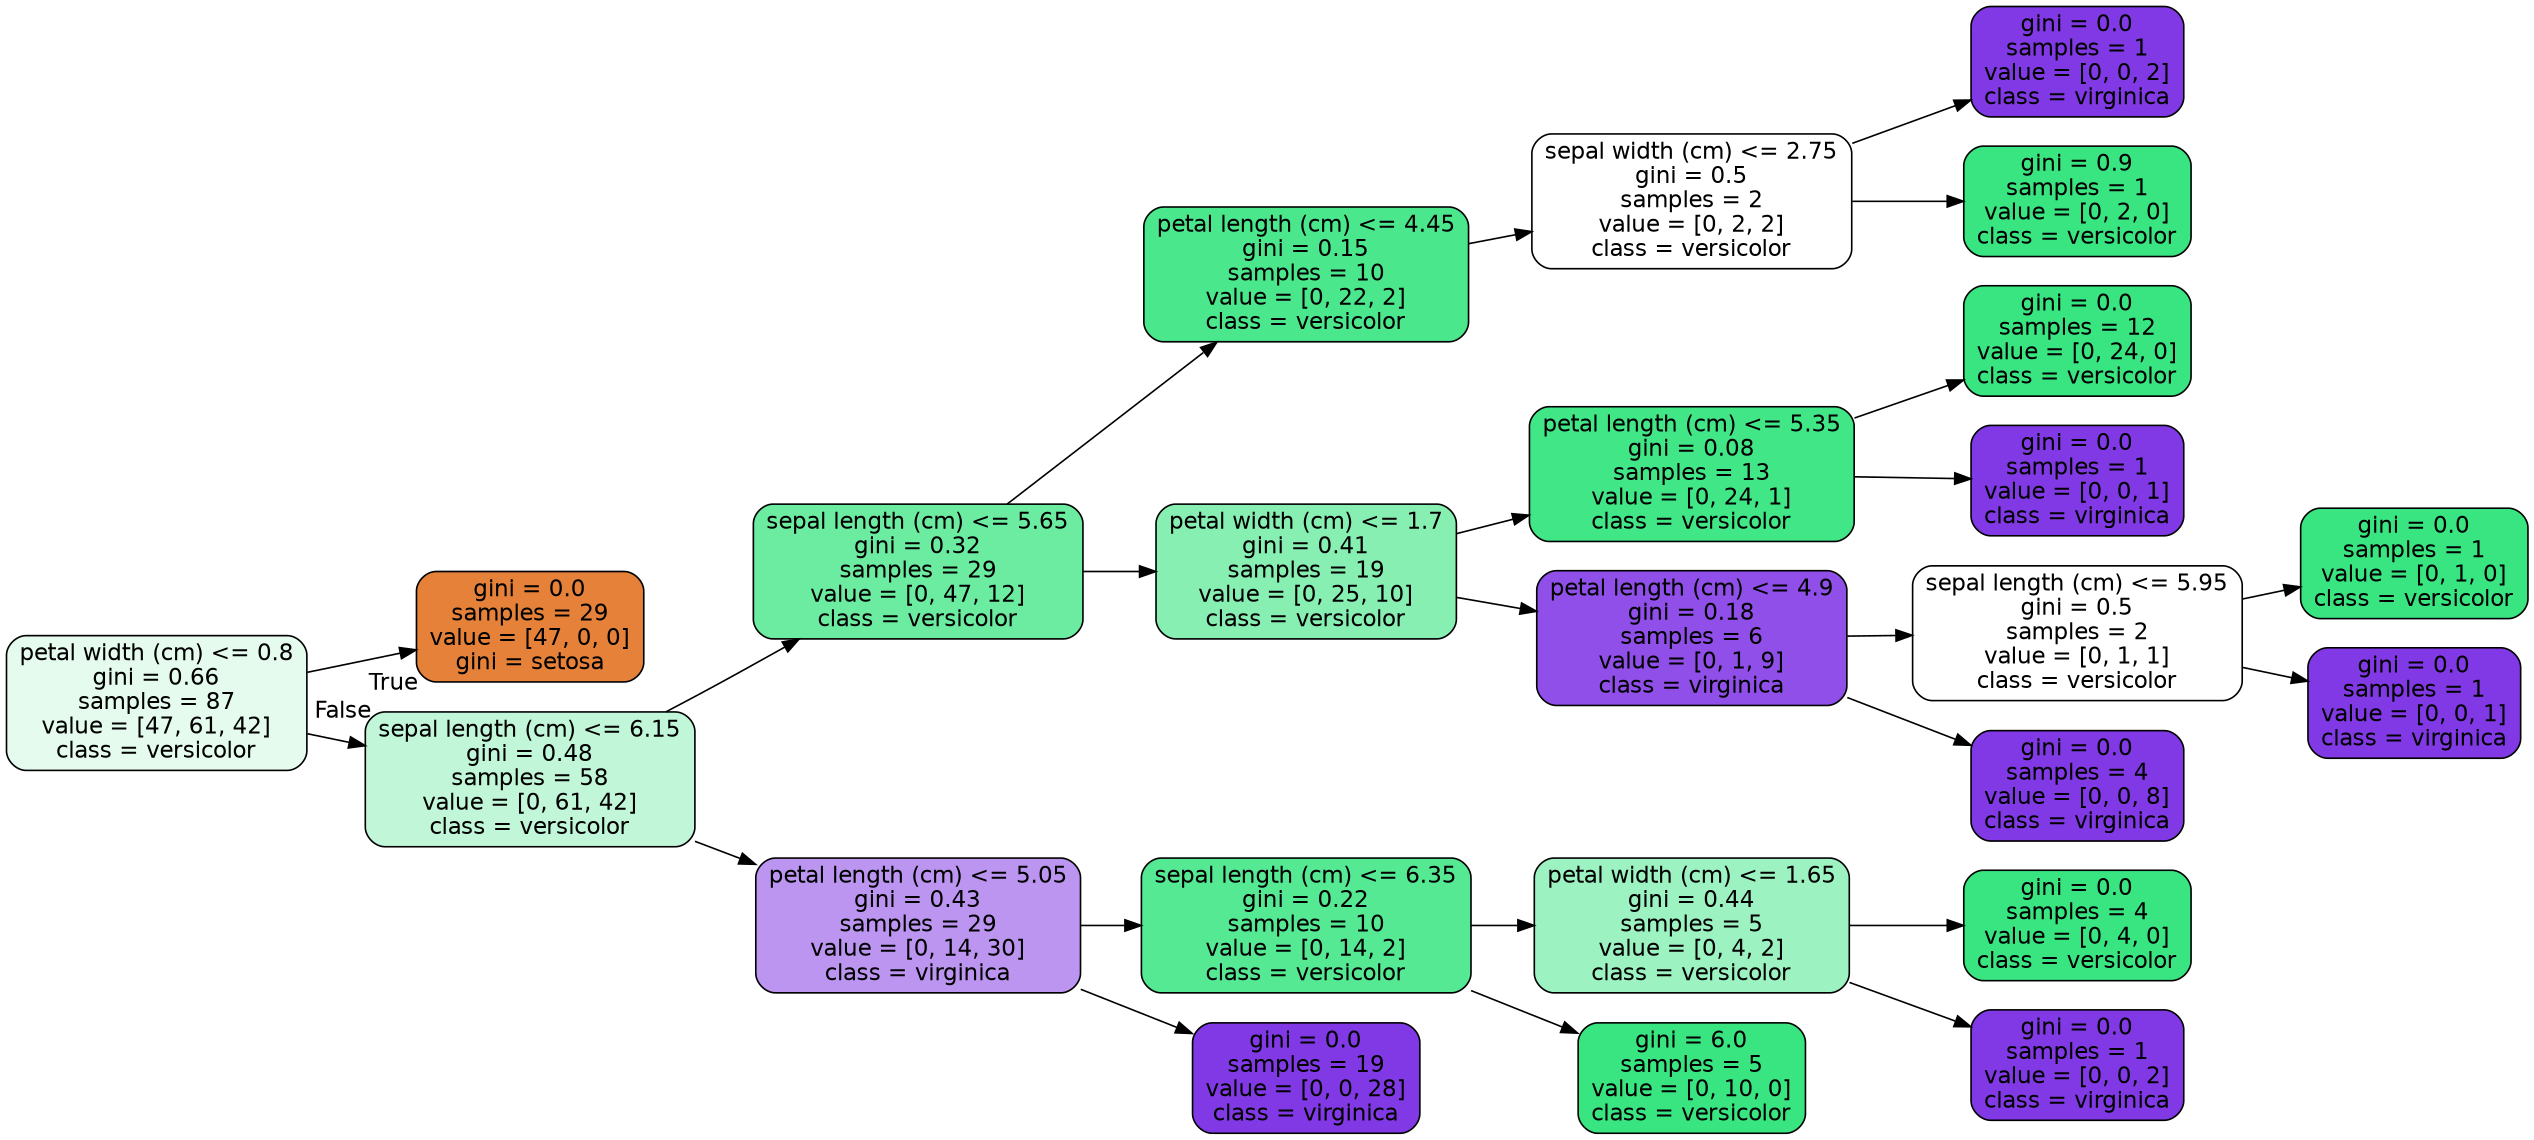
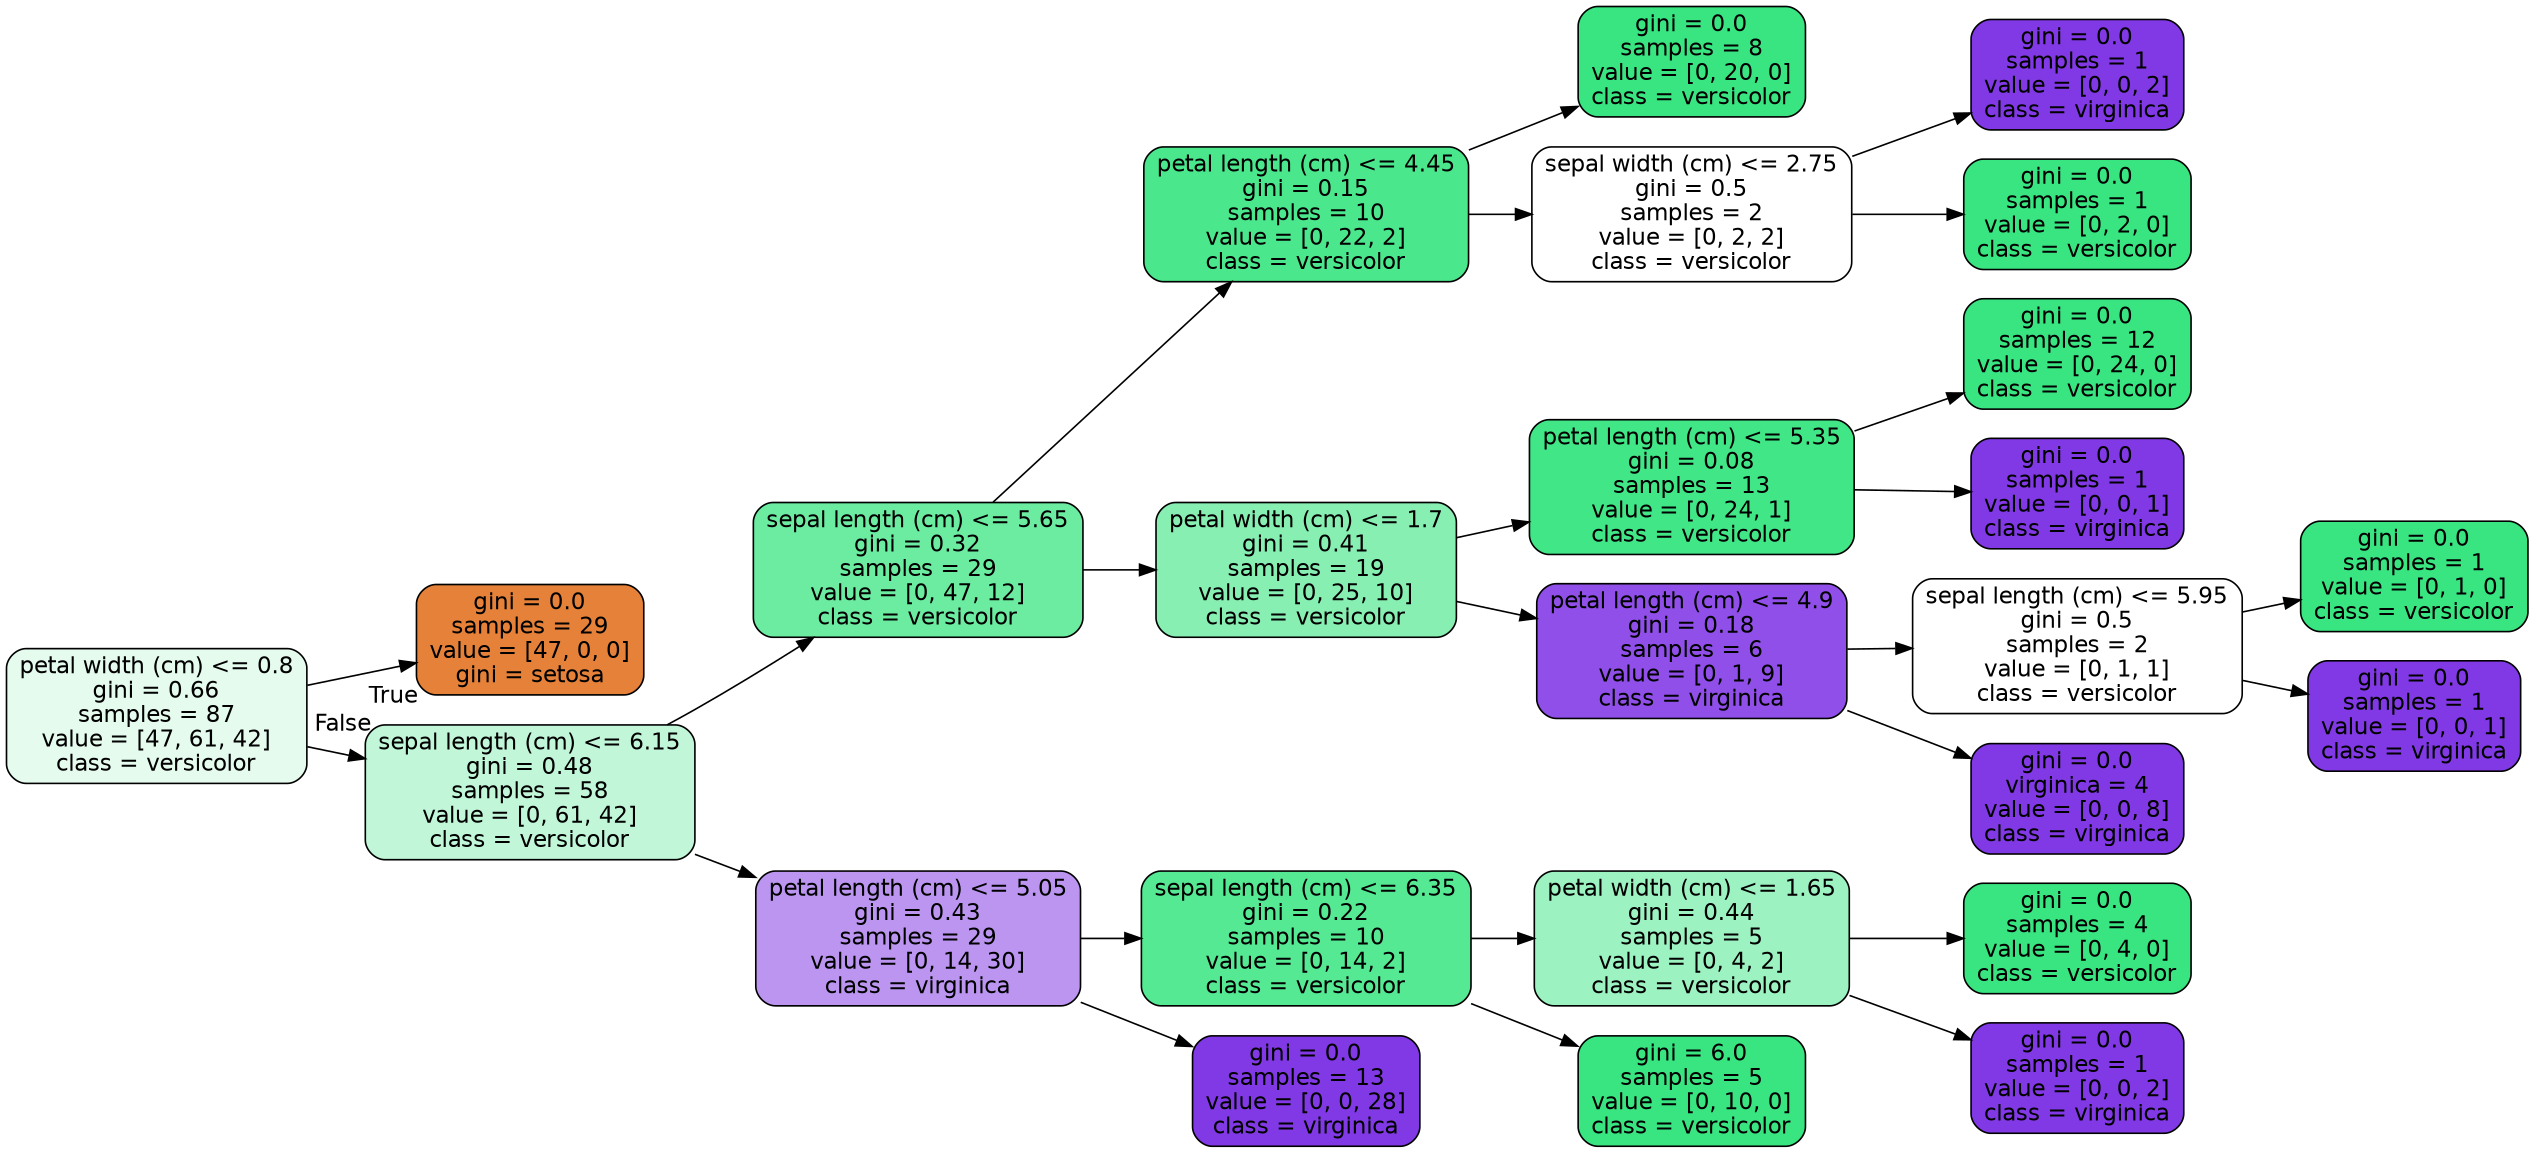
none -> (1692, 62)
(2077, 201) -> (2077, 214)
(2077, 786) -> (2077, 799)
(1306, 1078) -> (1306, 1091)
